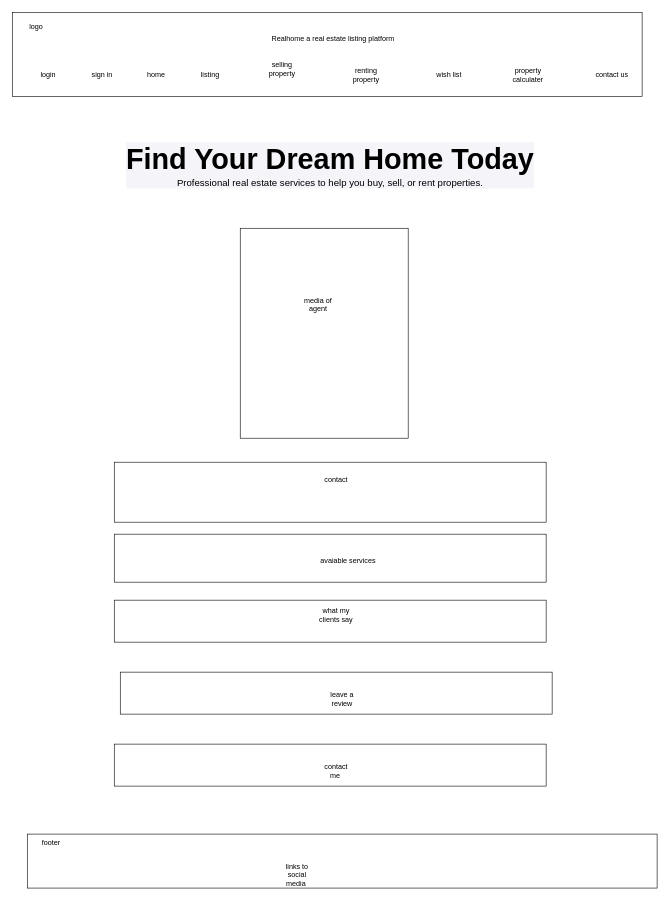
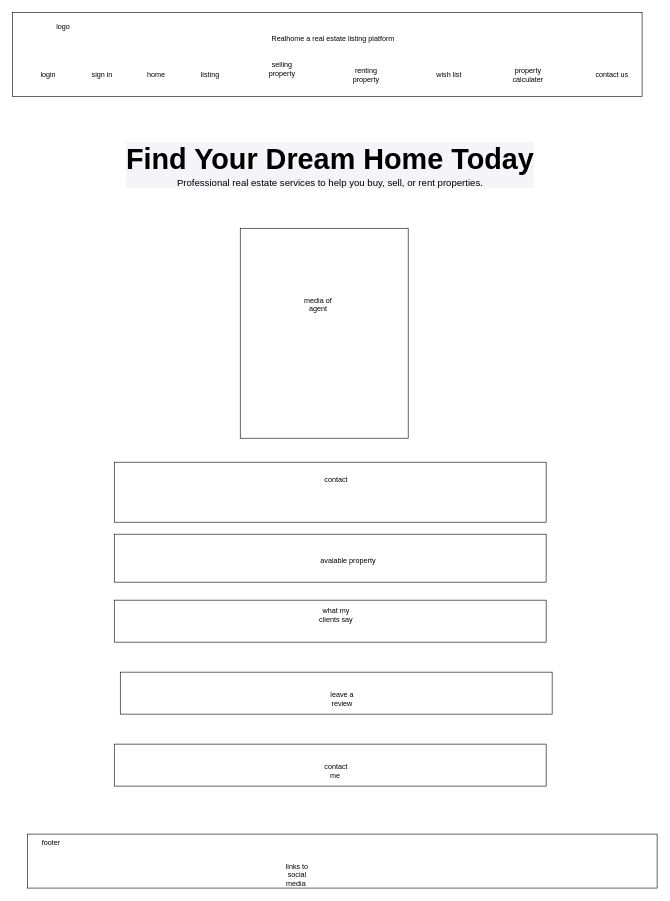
(36, 27) -> (63, 27)
(348, 561) -> (348, 561)
